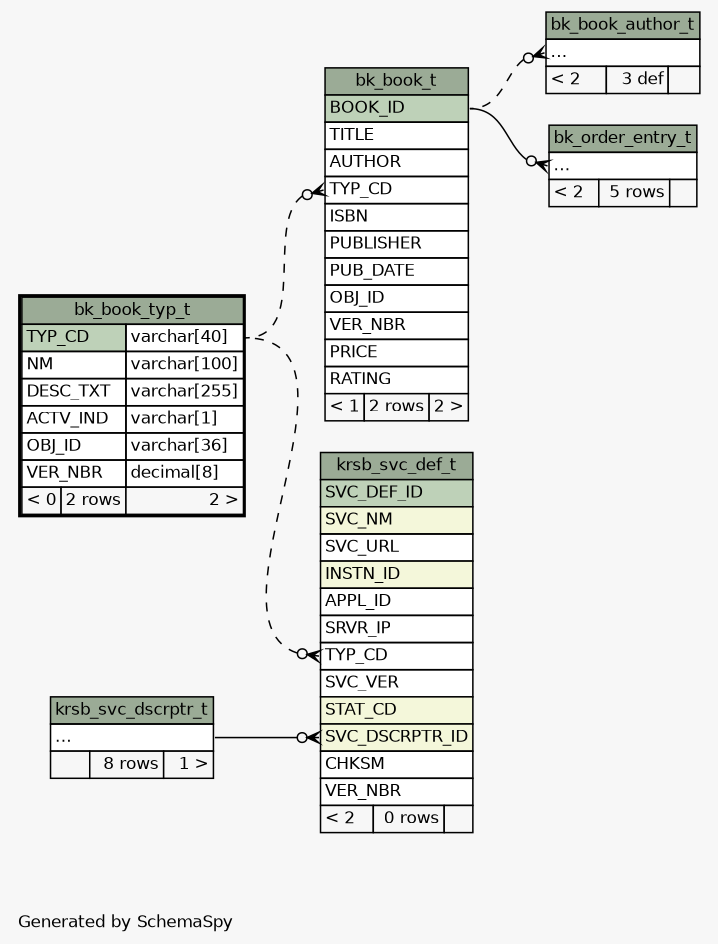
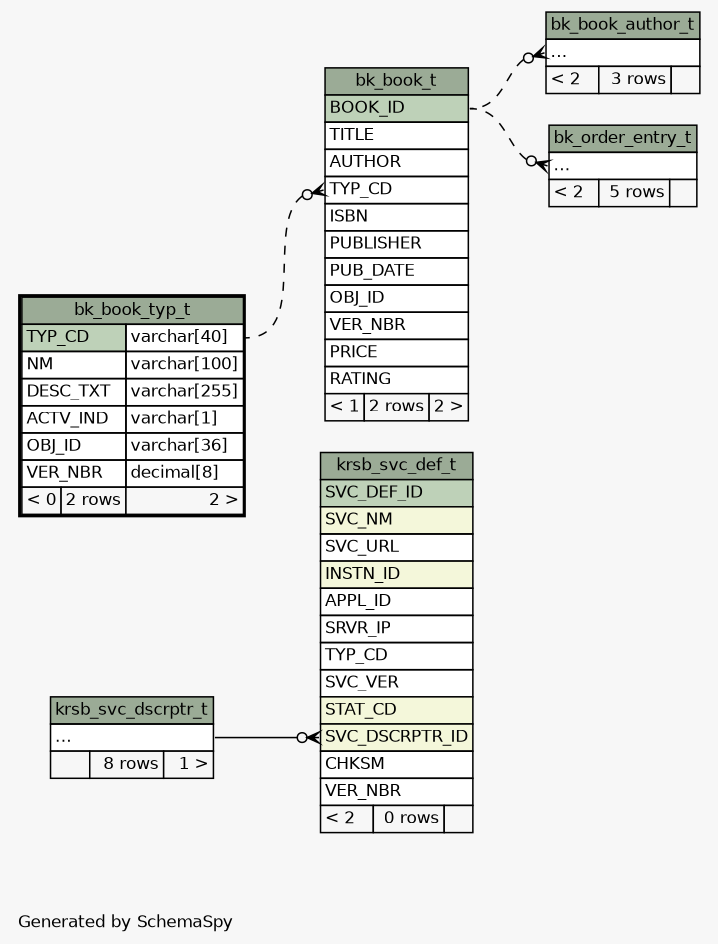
(643, 79) -> (639, 79)
(503, 128) -> (503, 128)
(284, 486) -> none
